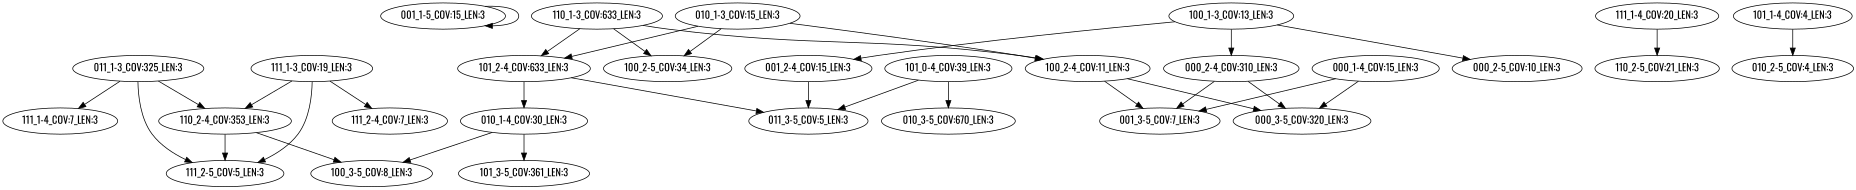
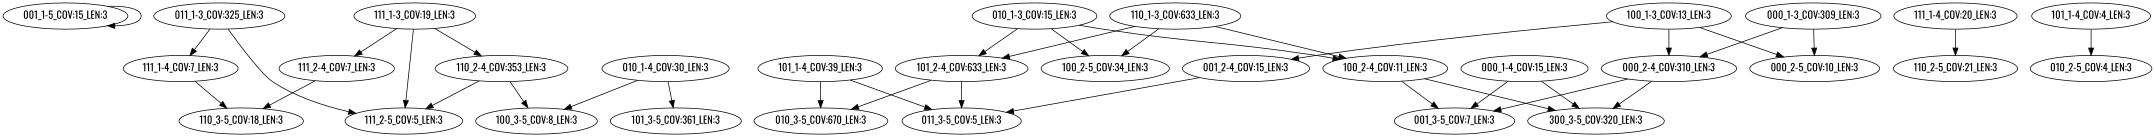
none -> (1813, 16)
(948, 69) -> (820, 69)
(524, 91) -> (898, 92)
(178, 93) -> none
none -> (241, 121)
(1302, 121) -> (1596, 121)
